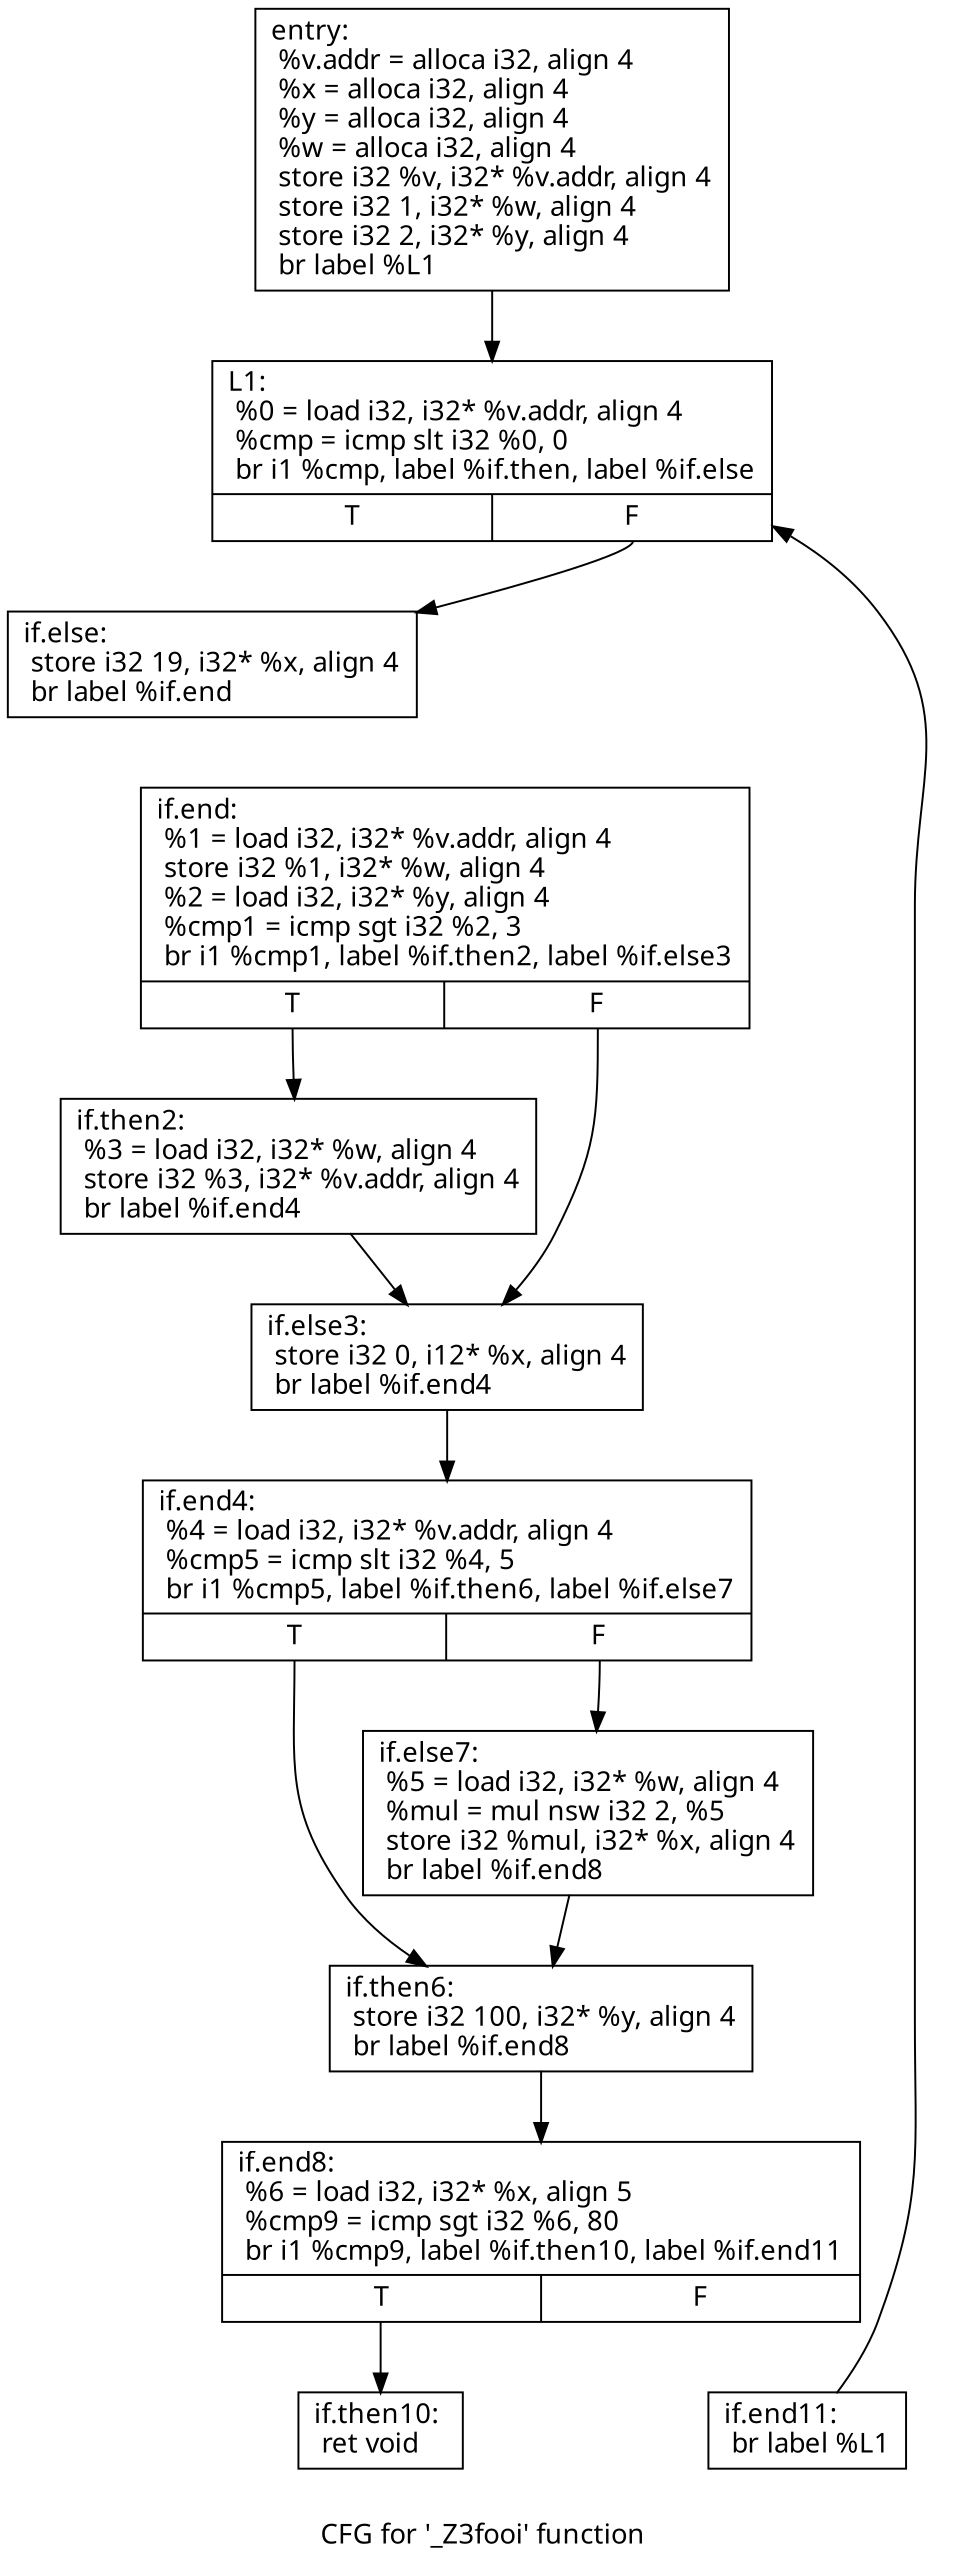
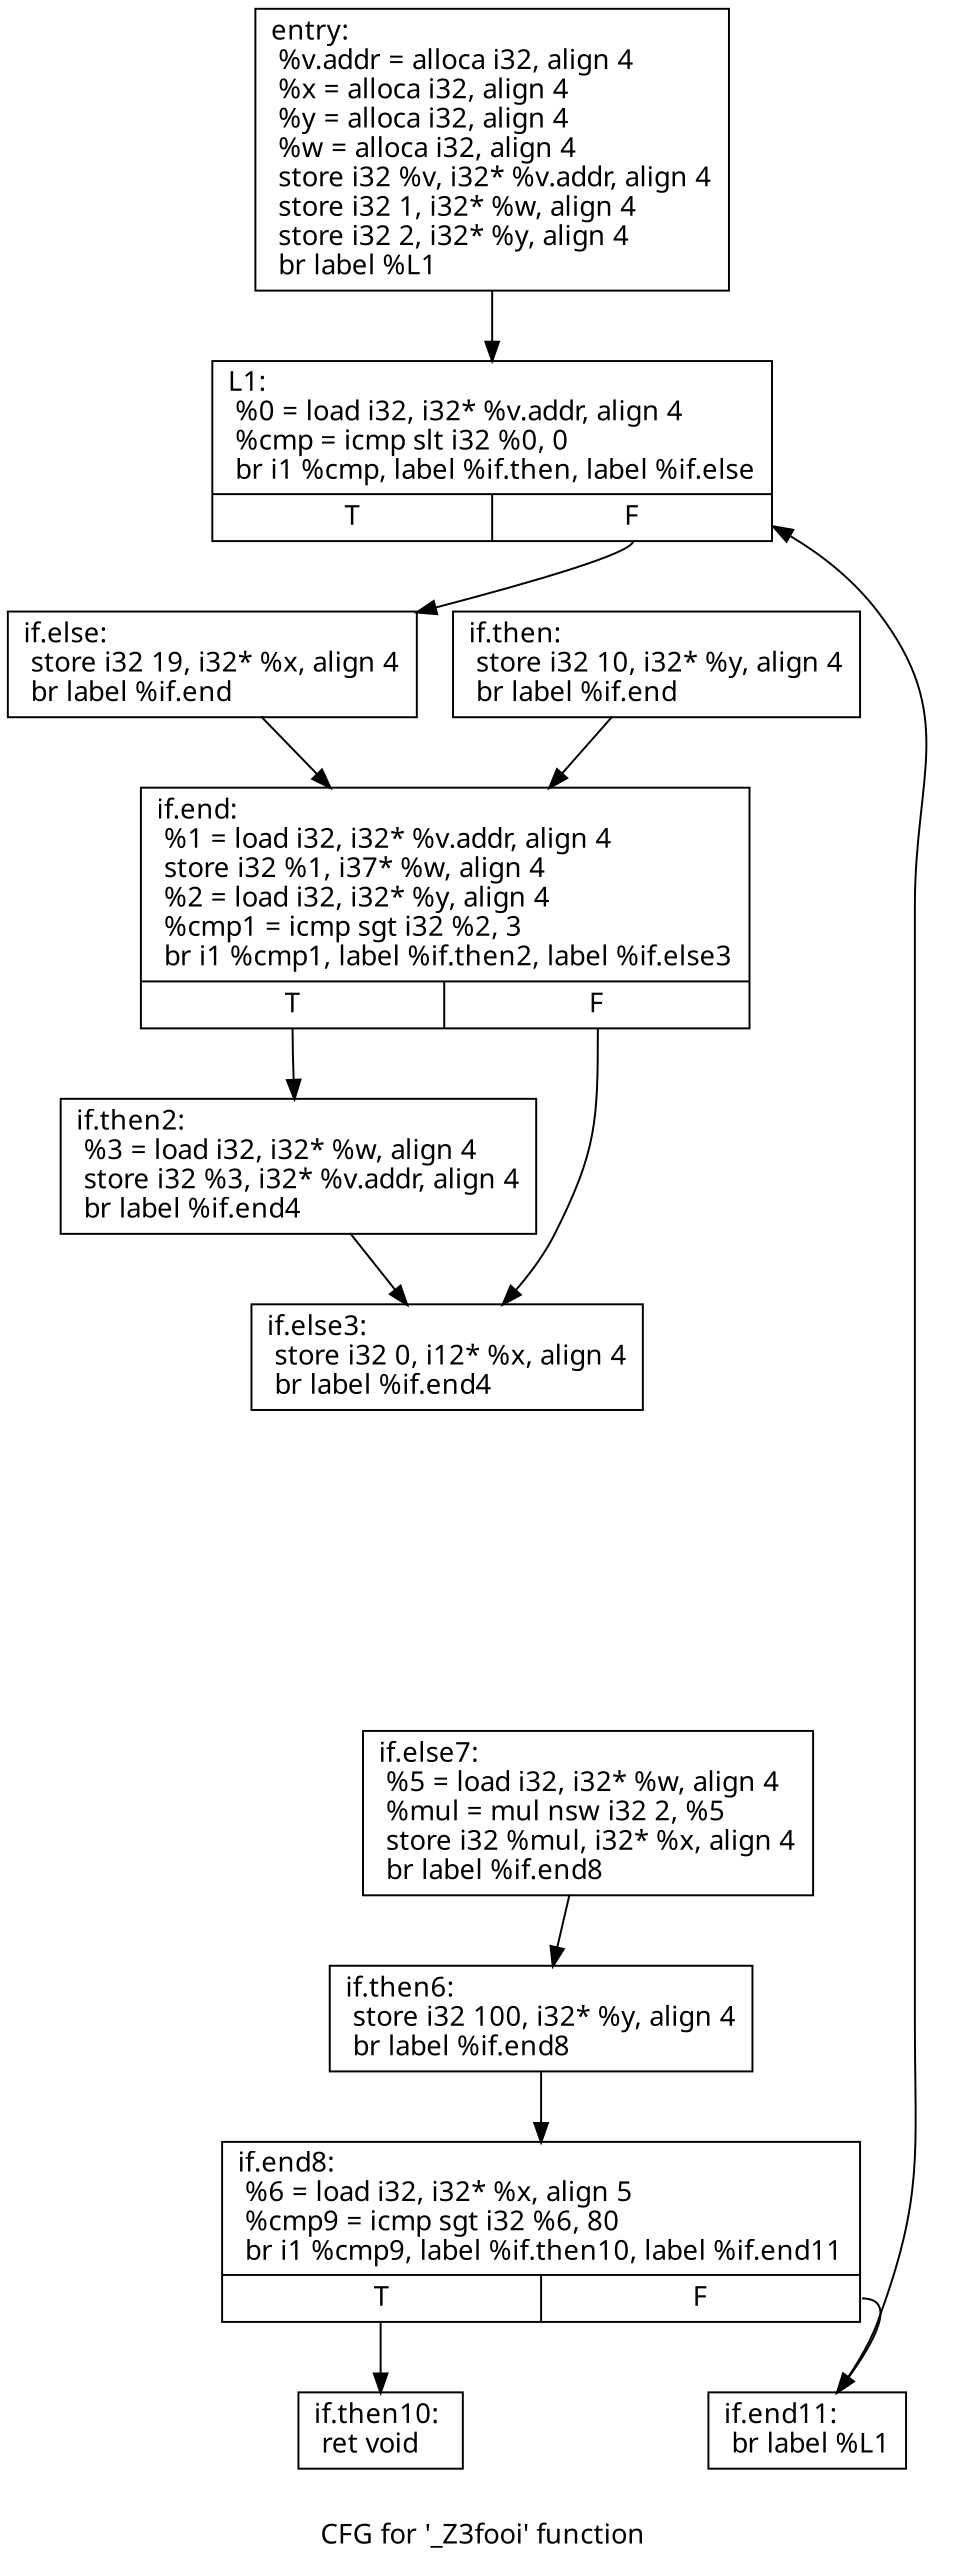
none -> (657, 664)
none -> (289, 745)
(351, 869) -> (351, 869)
(447, 1570) -> none
none -> (874, 2335)
